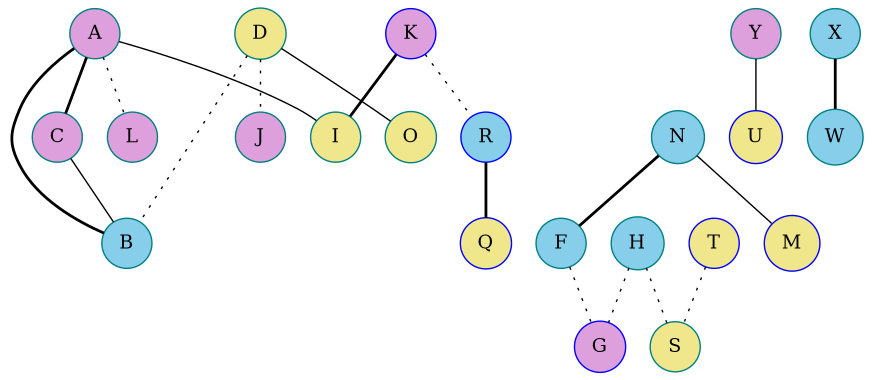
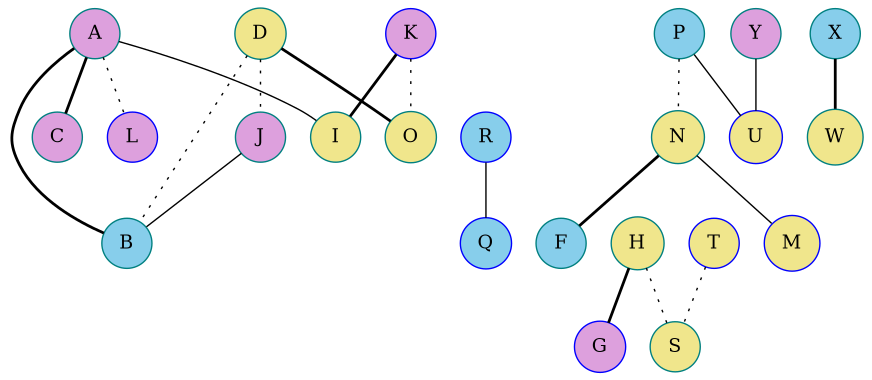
none -> (679, 34)
(336, 84) -> (336, 84)
(448, 85) -> (411, 85)
(132, 137) -> (132, 137)
(678, 137) -> (678, 137)
(835, 137) -> (835, 137)
(92, 190) -> (194, 190)
(486, 190) -> (486, 190)
(486, 243) -> (486, 243)
(638, 243) -> (638, 243)
(581, 295) -> none
(619, 295) -> (619, 295)
